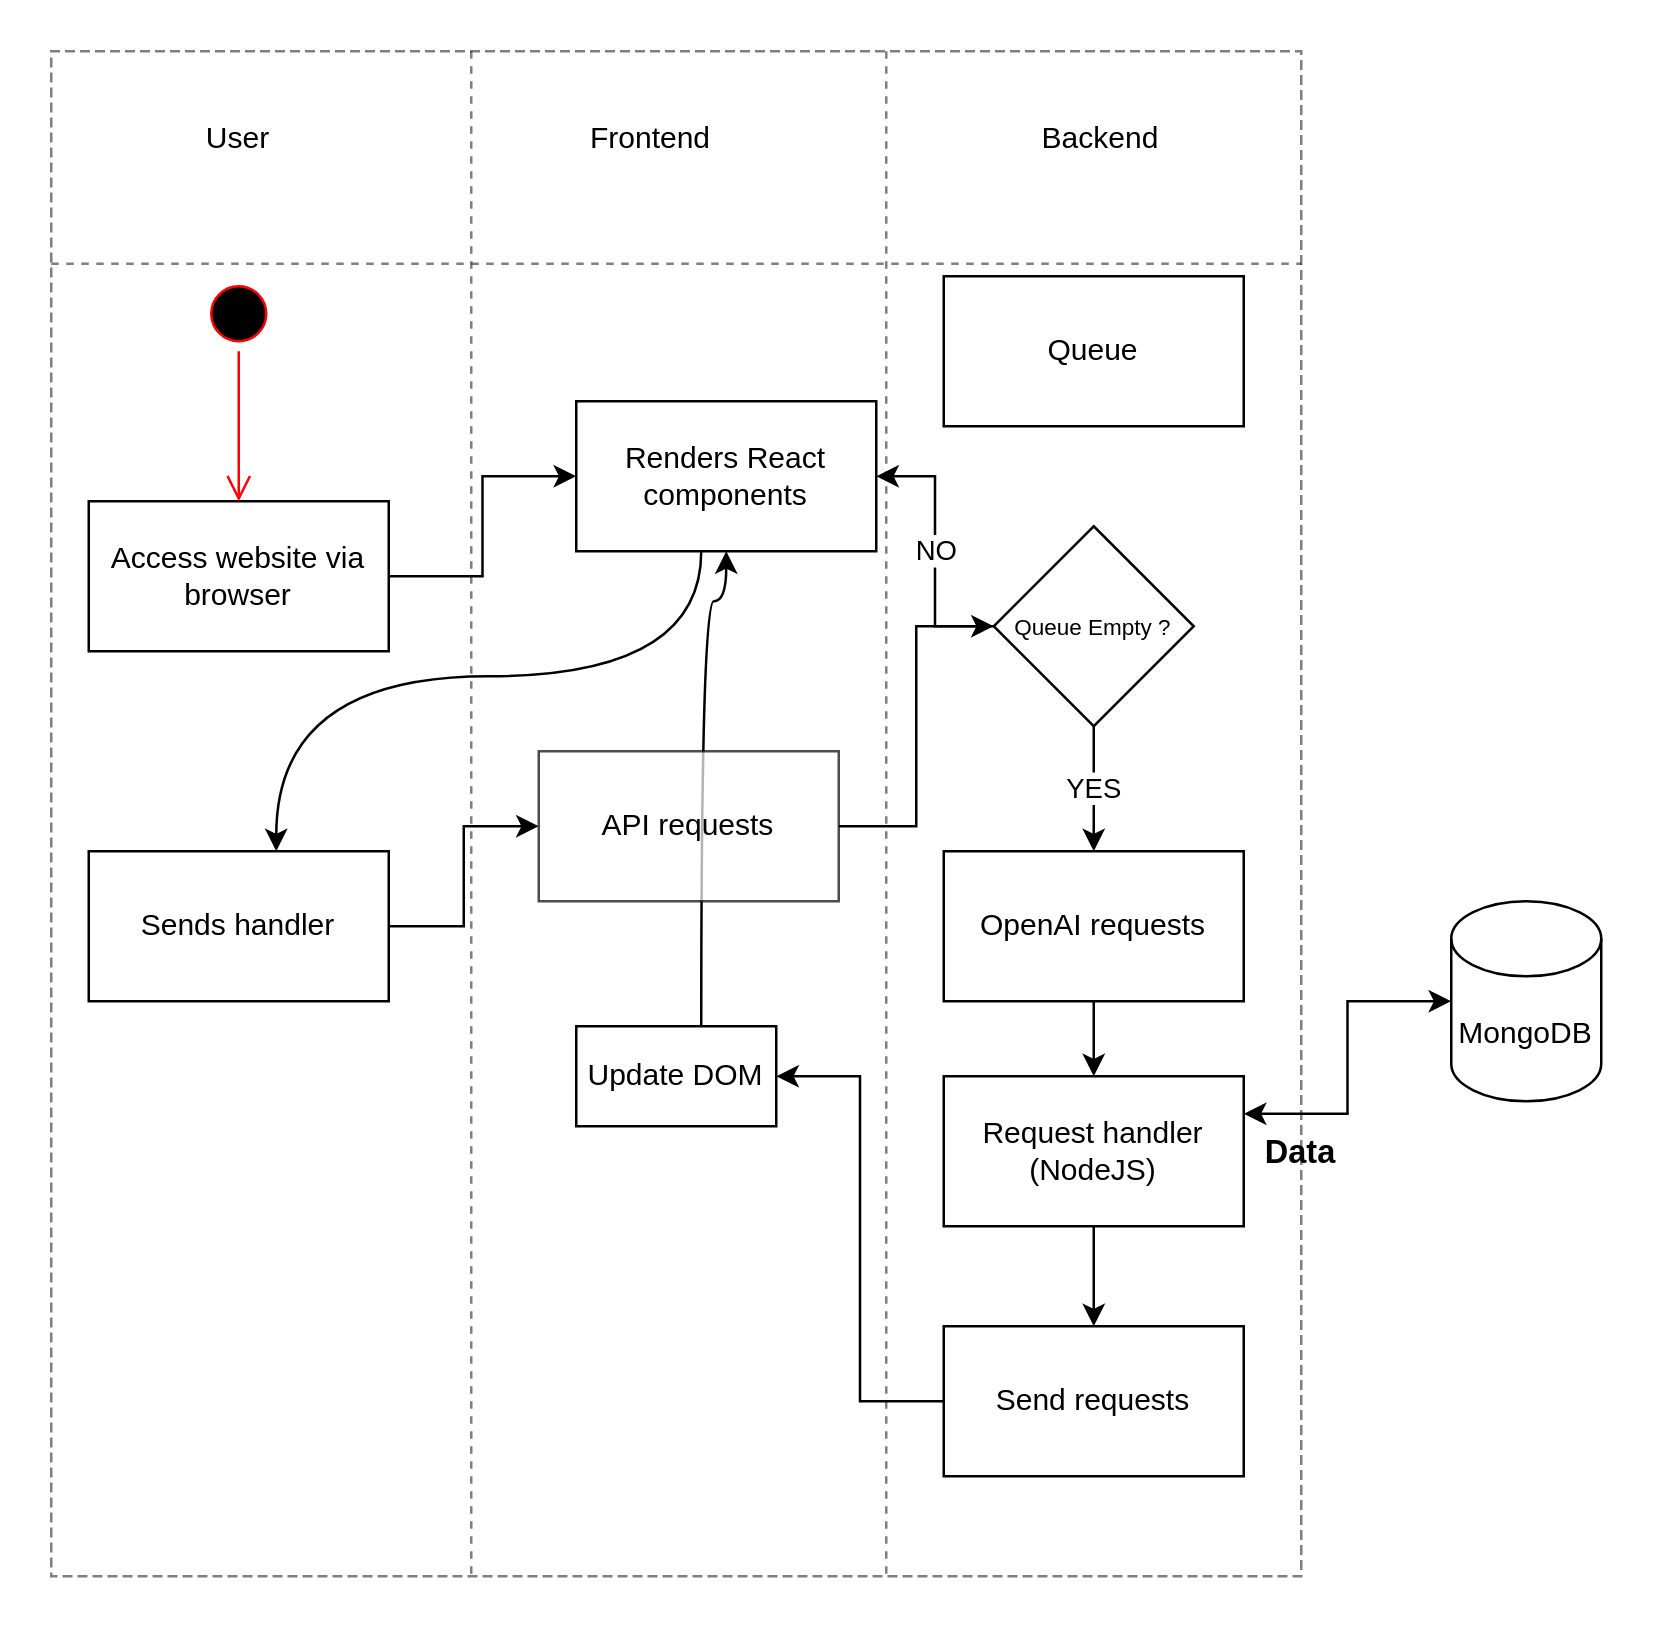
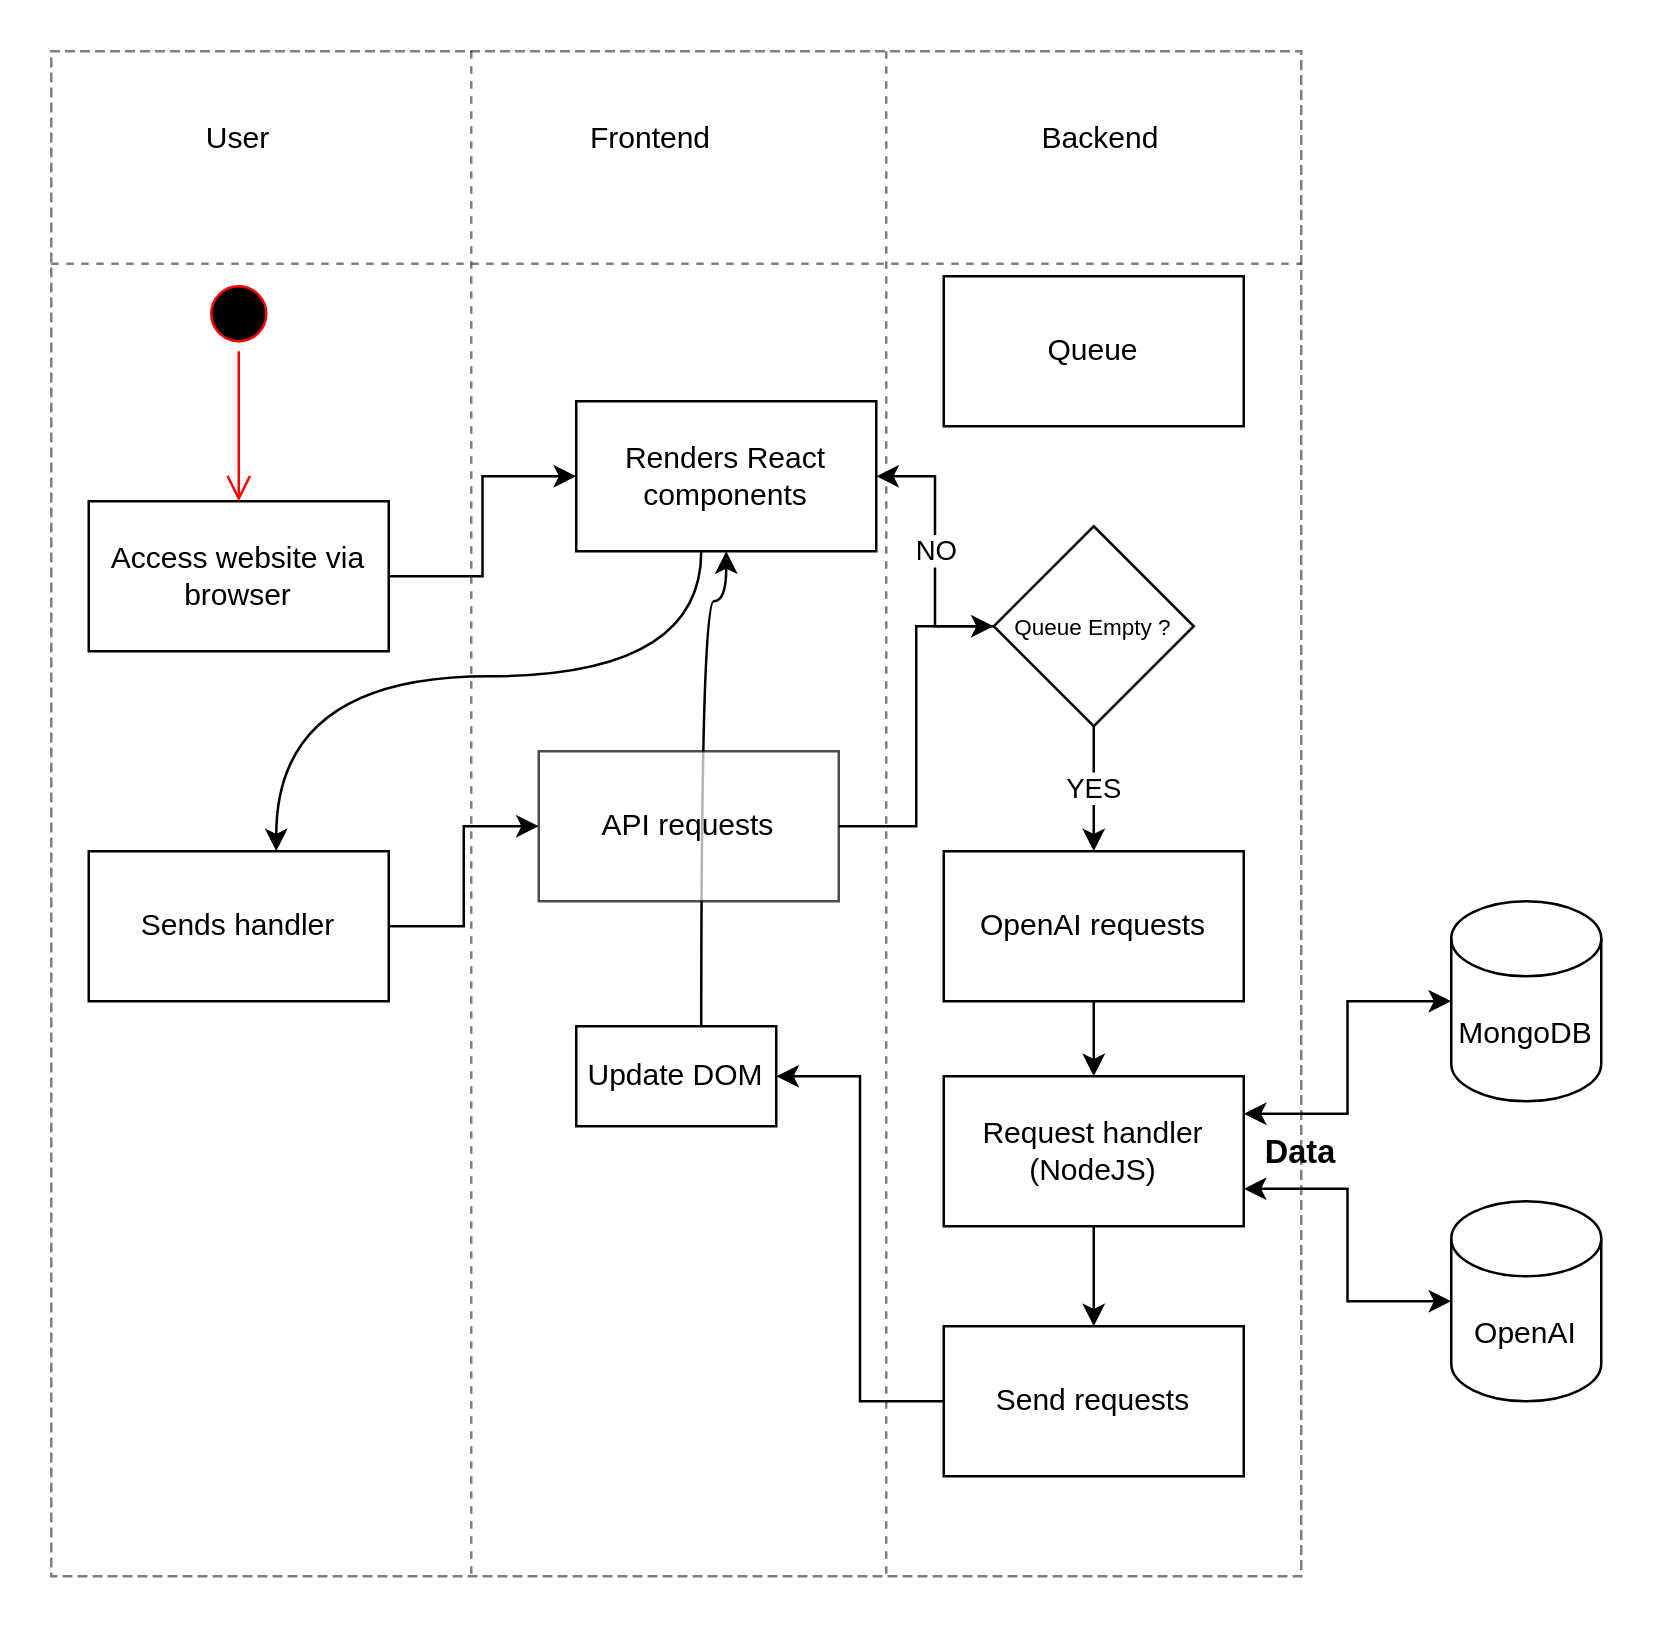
none -> (1348, 1268)
none -> (1526, 1301)
